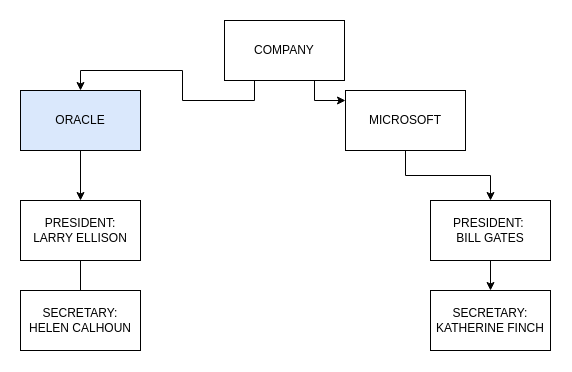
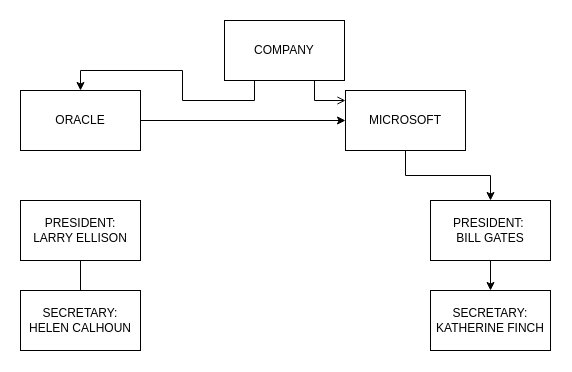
(337, 101) -> (339, 101)
(81, 121) -> (81, 121)
(81, 172) -> (240, 121)
